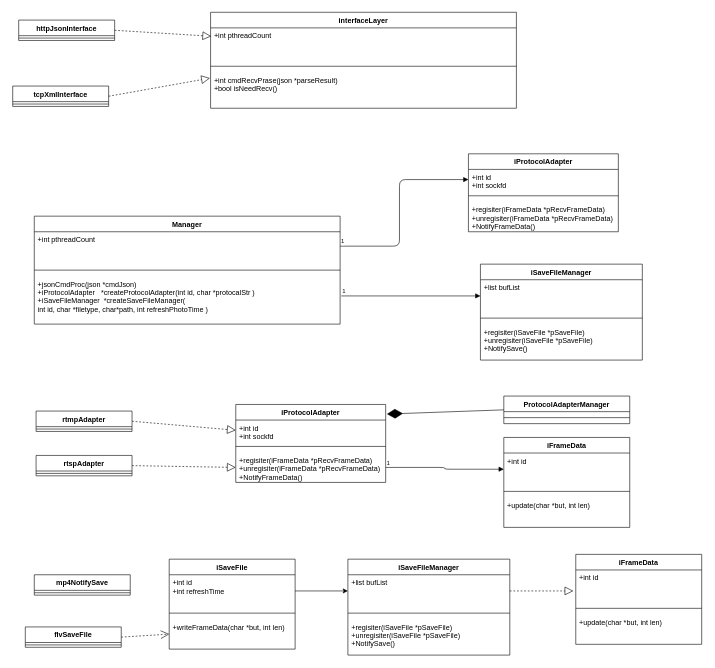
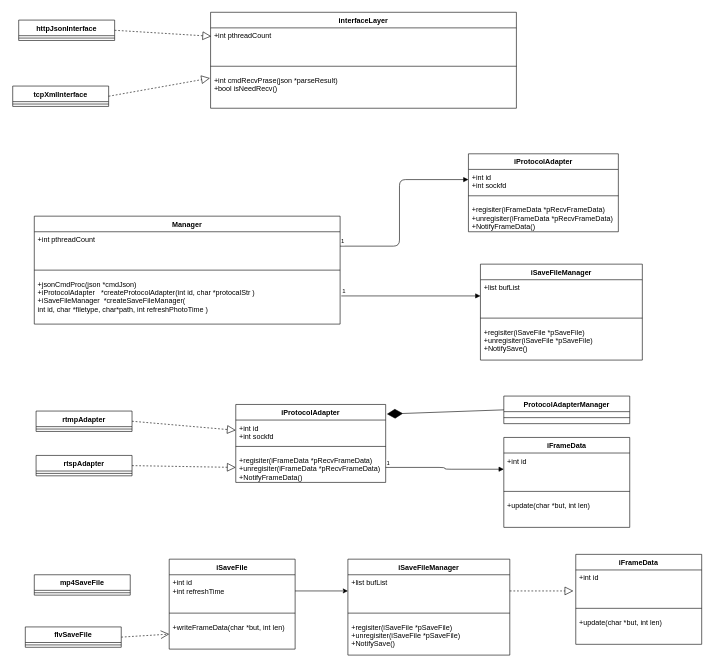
(82, 583) -> (82, 583)
